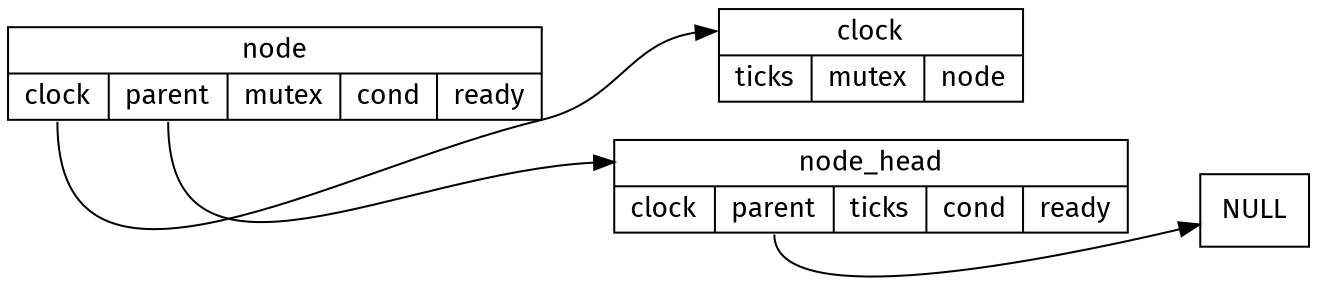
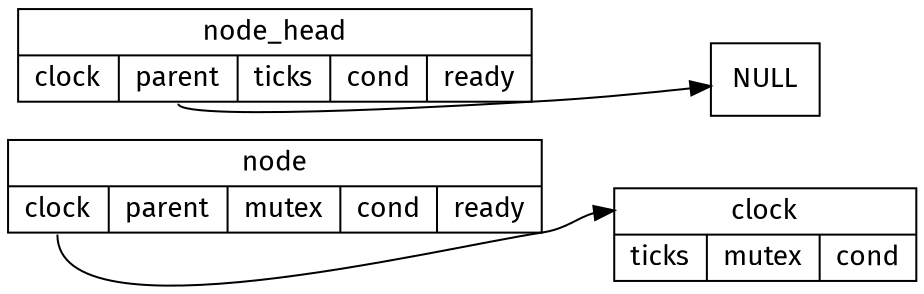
(974, 78) -> (868, 257)
(351, 209) -> none
